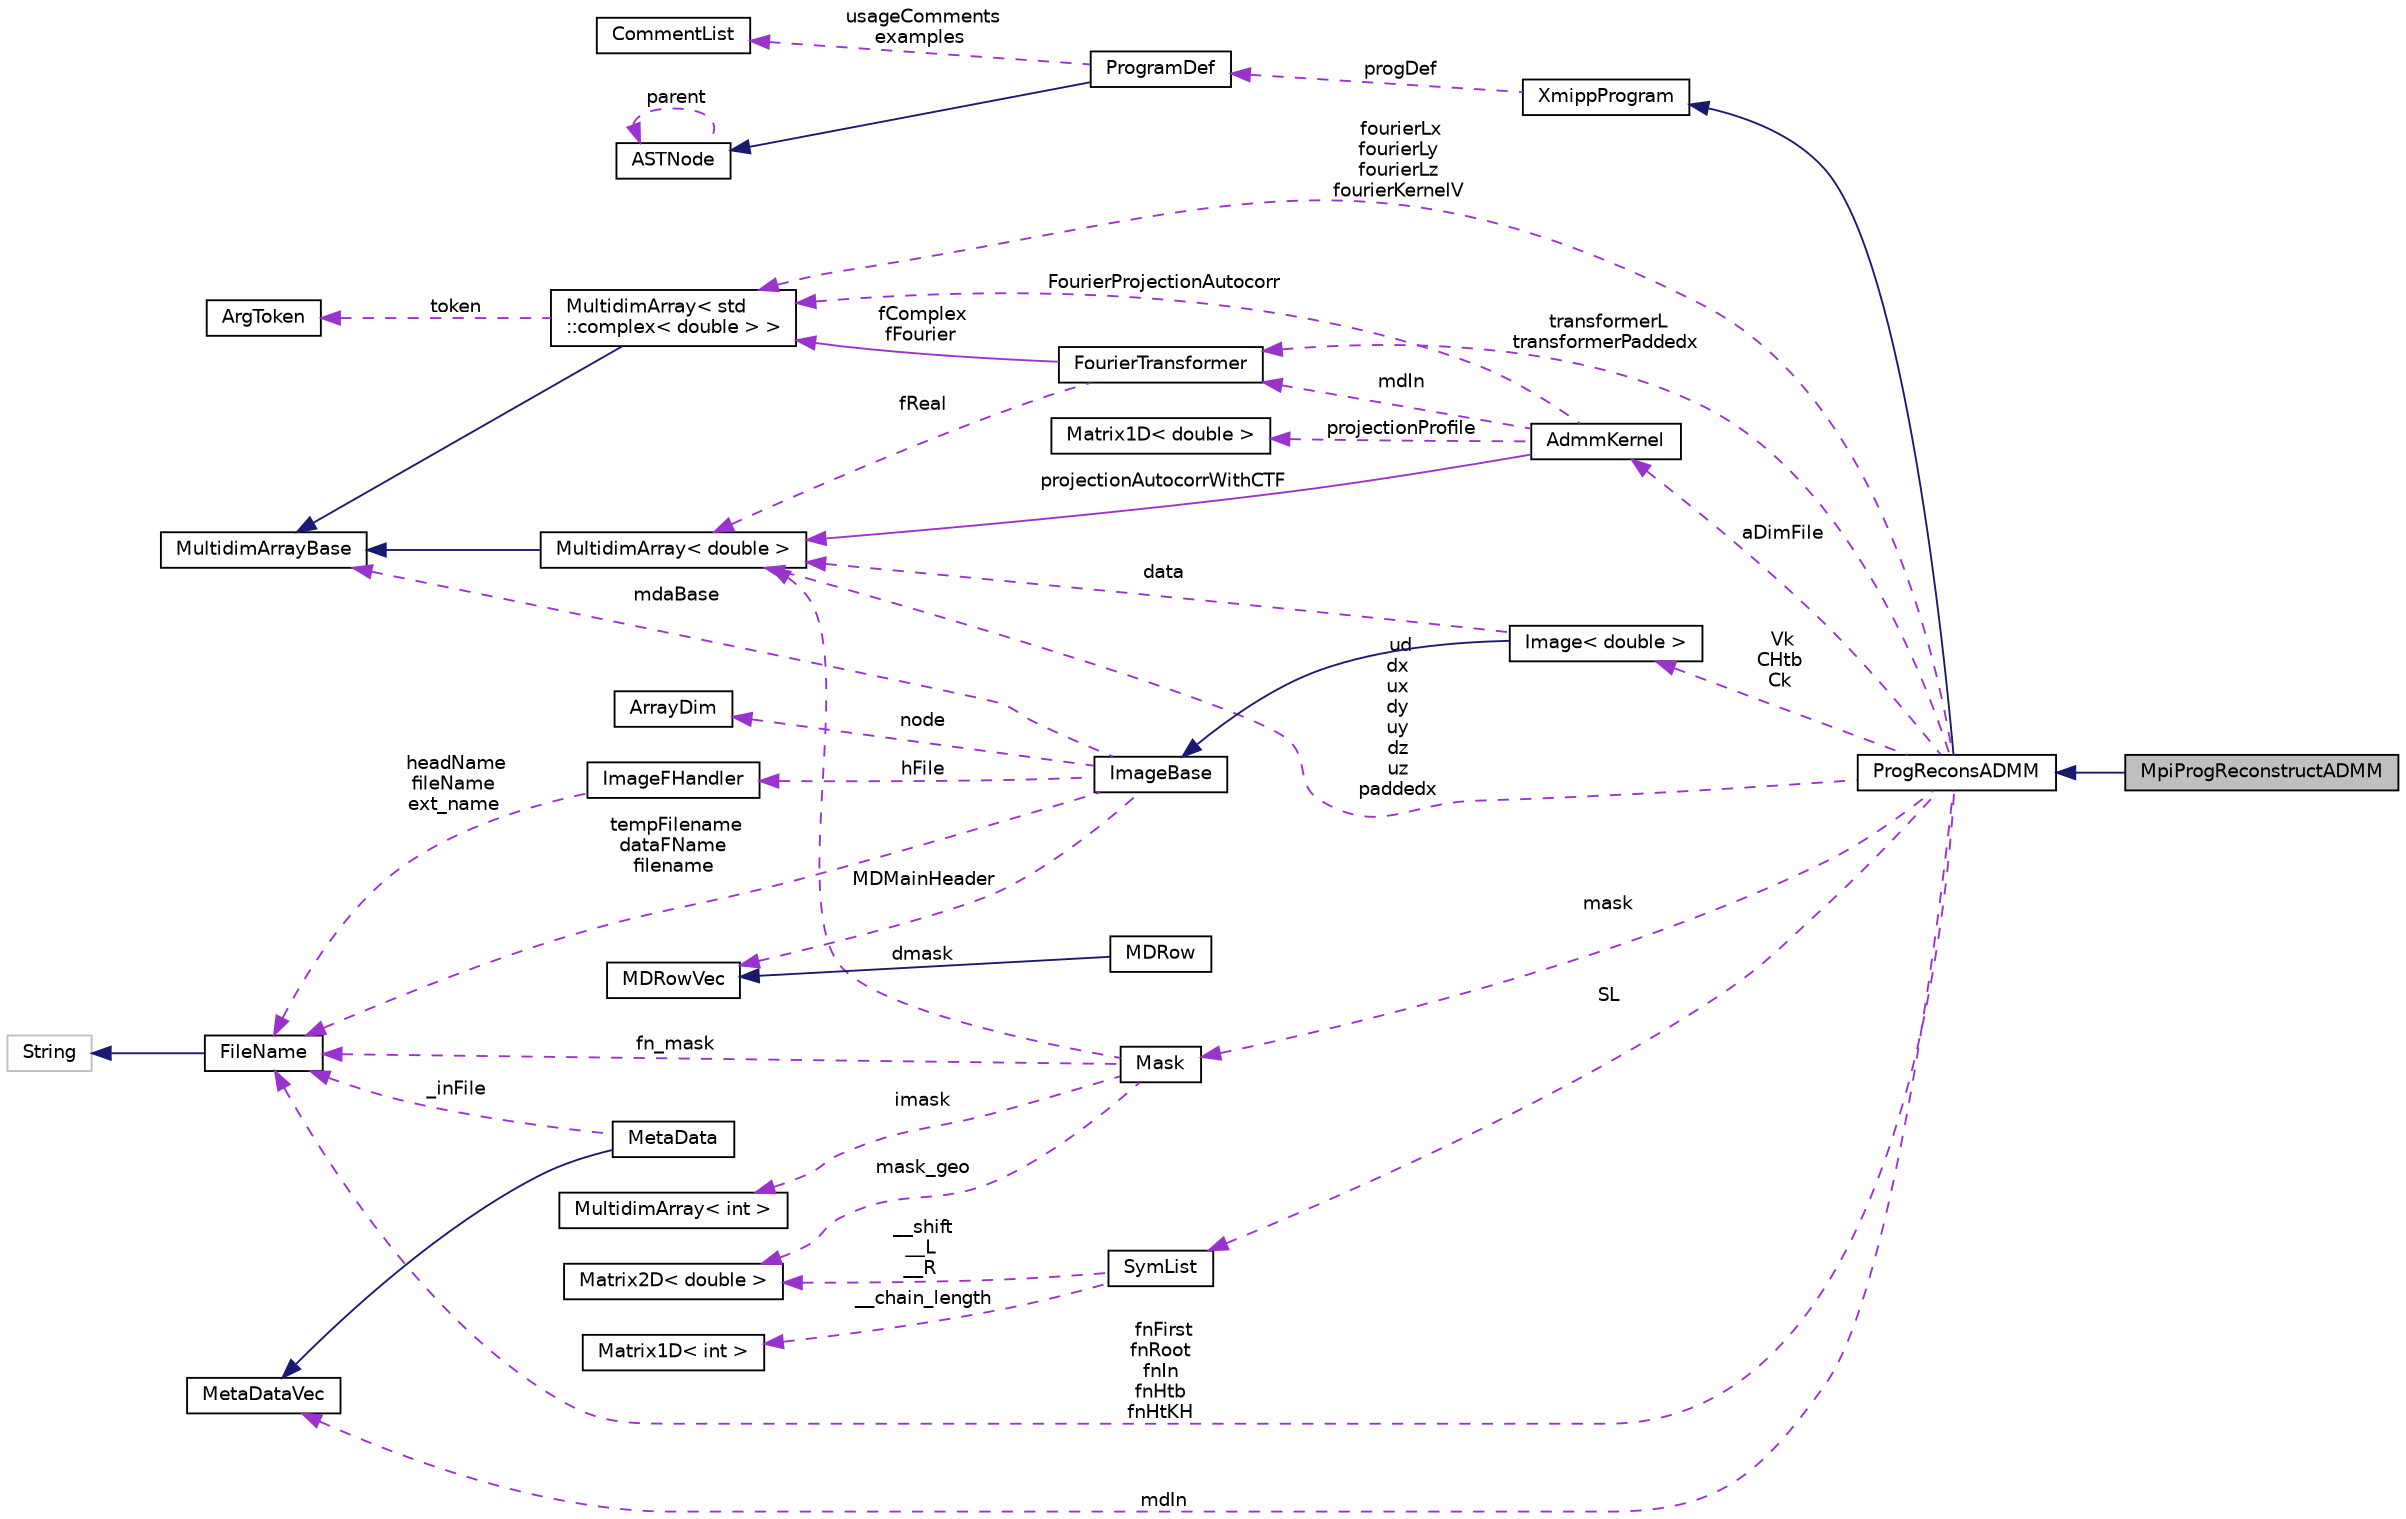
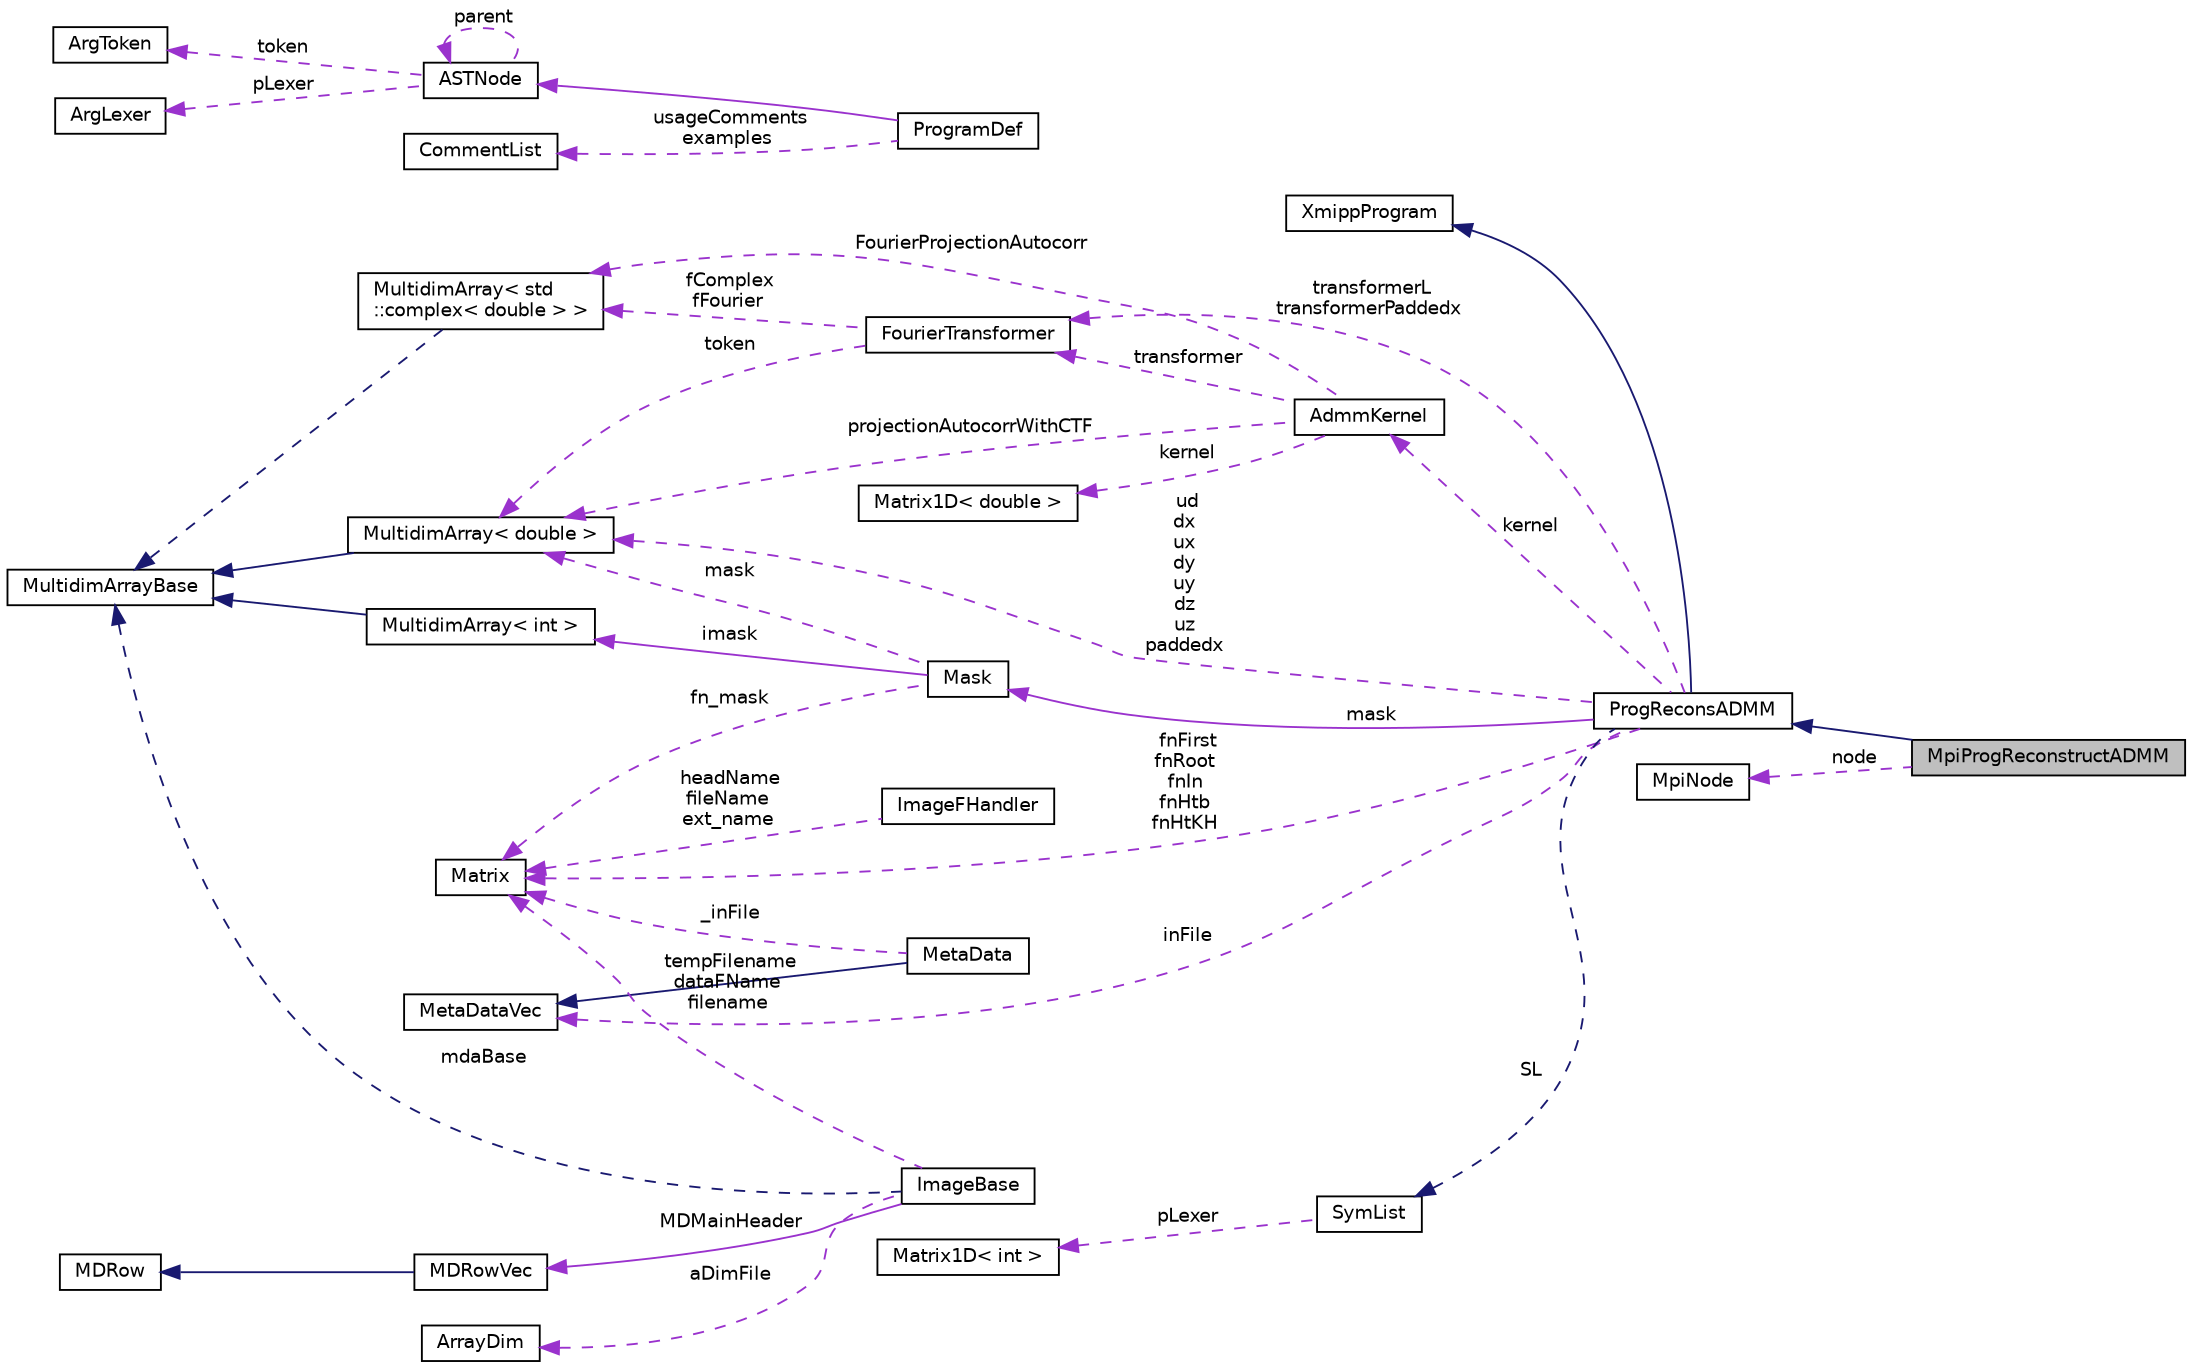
(1386, 83) -> none
(920, 115) -> (728, 100)
none -> (110, 116)
(1508, 228) -> none
(446, 318) -> (305, 64)
(937, 355) -> (744, 319)
(1398, 383) -> (1185, 358)
(920, 405) -> (728, 345)
(1398, 429) -> (1185, 454)
(468, 434) -> (297, 444)
(1180, 505) -> (938, 455)
(1780, 534) -> (1528, 527)
none -> (299, 607)
(1606, 644) -> none
(747, 649) -> (377, 1086)
(920, 721) -> (728, 1275)
(937, 781) -> none
none -> (1693, 782)
(962, 905) -> (736, 1247)
(920, 955) -> (728, 572)
(1590, 955) -> (1309, 727)
(934, 966) -> (297, 1272)
(50, 1053) -> none
(264, 1053) -> (481, 877)
(1611, 1060) -> (1583, 982)
(944, 1125) -> (771, 659)
(673, 1282) -> none
(920, 1299) -> (1185, 1217)
(1161, 1501) -> (1185, 936)
